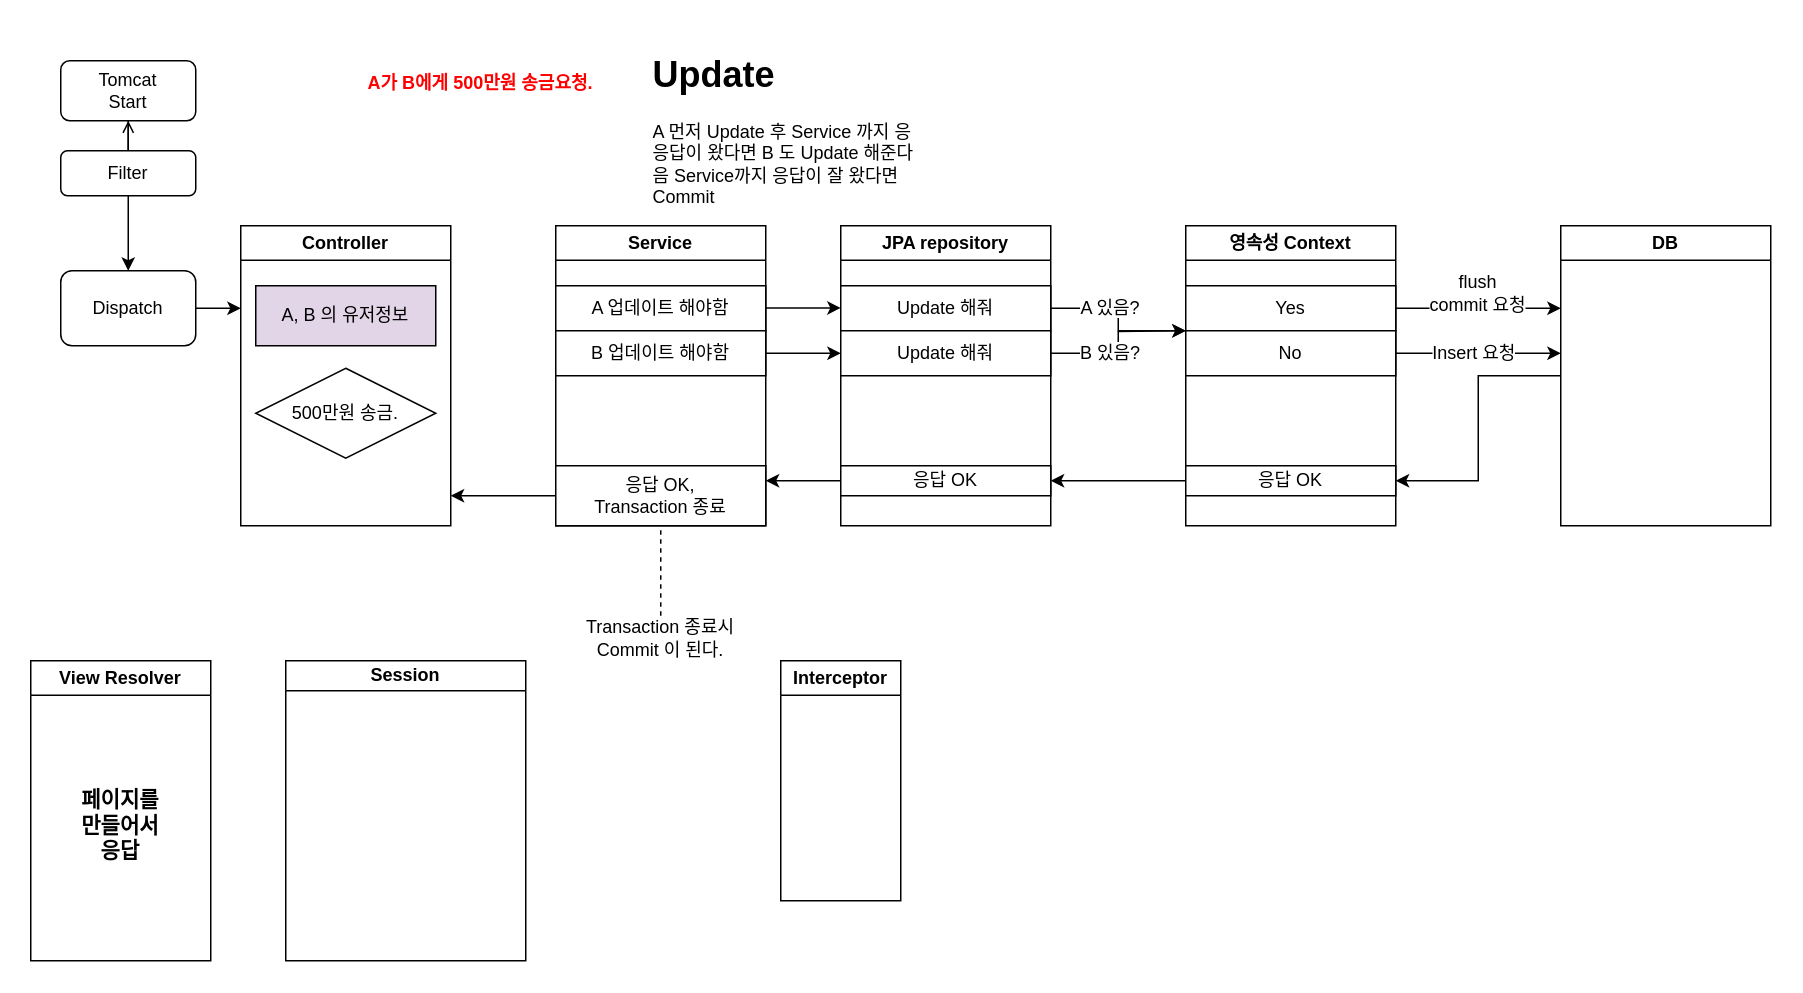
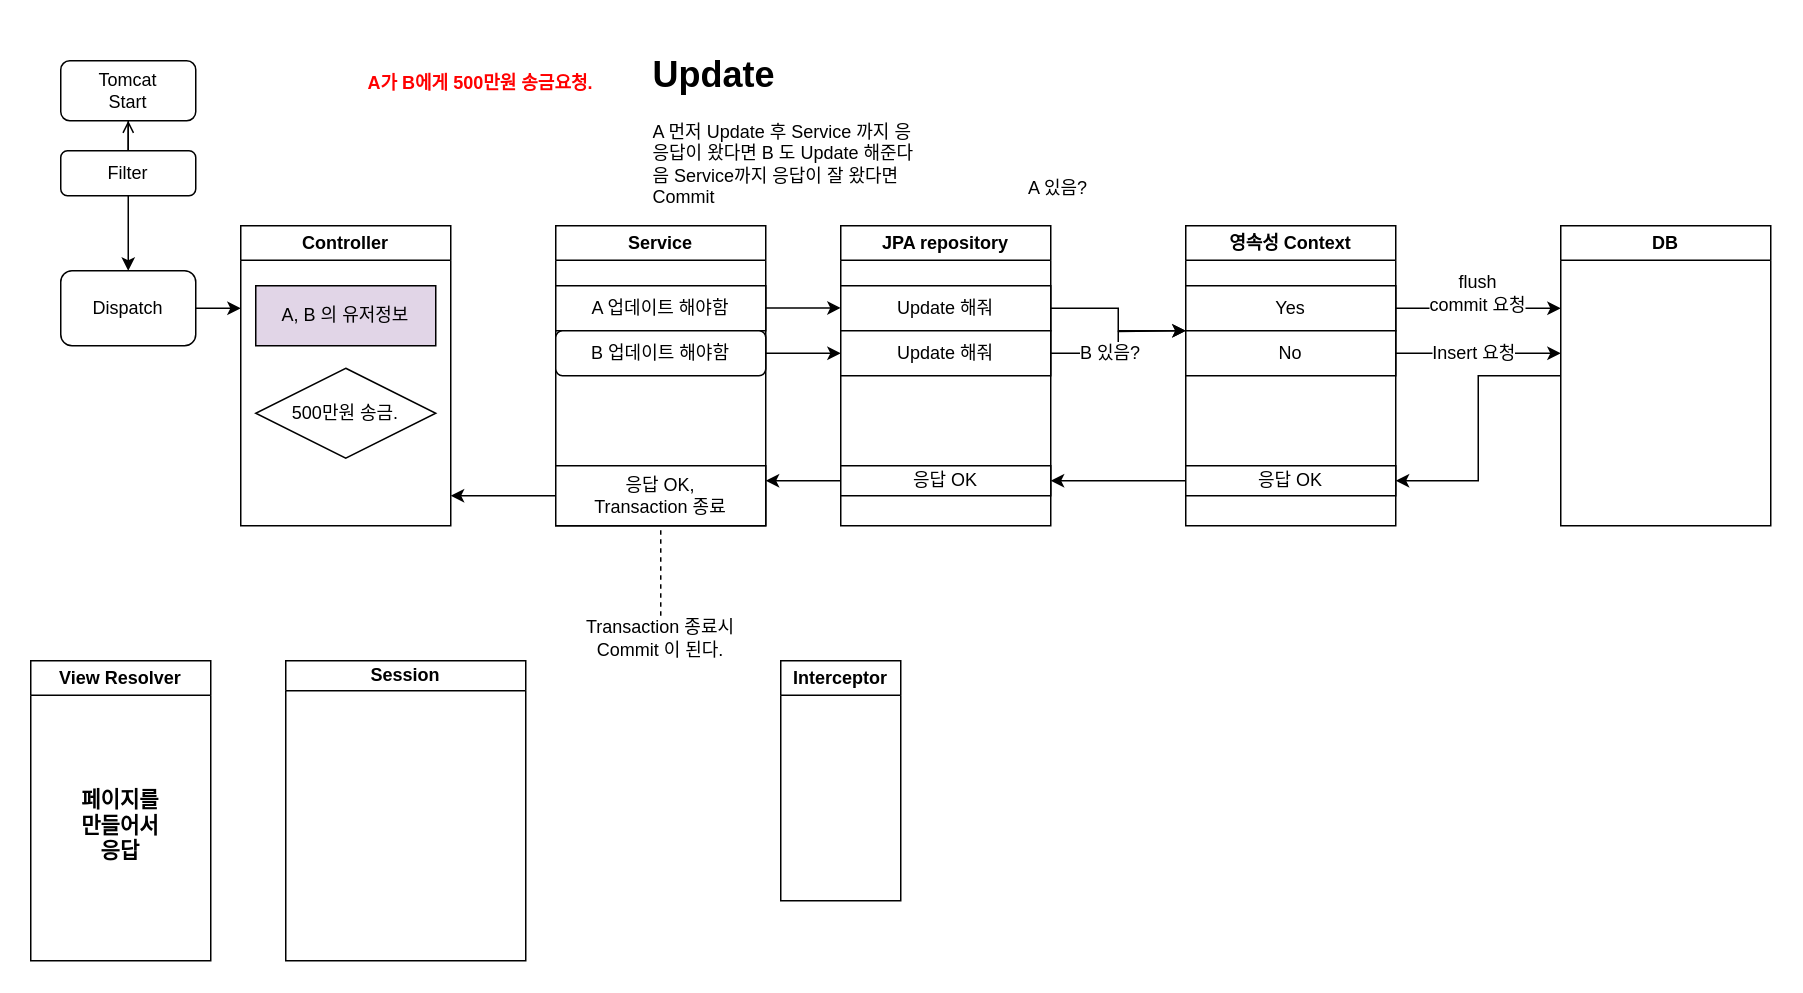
(1111, 308) -> (1058, 188)
(661, 353) -> (661, 353)
